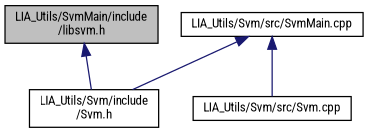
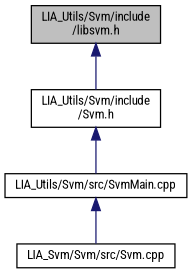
(82, 24) -> (96, 24)
(185, 66) -> (96, 157)
(272, 108) -> (96, 256)
